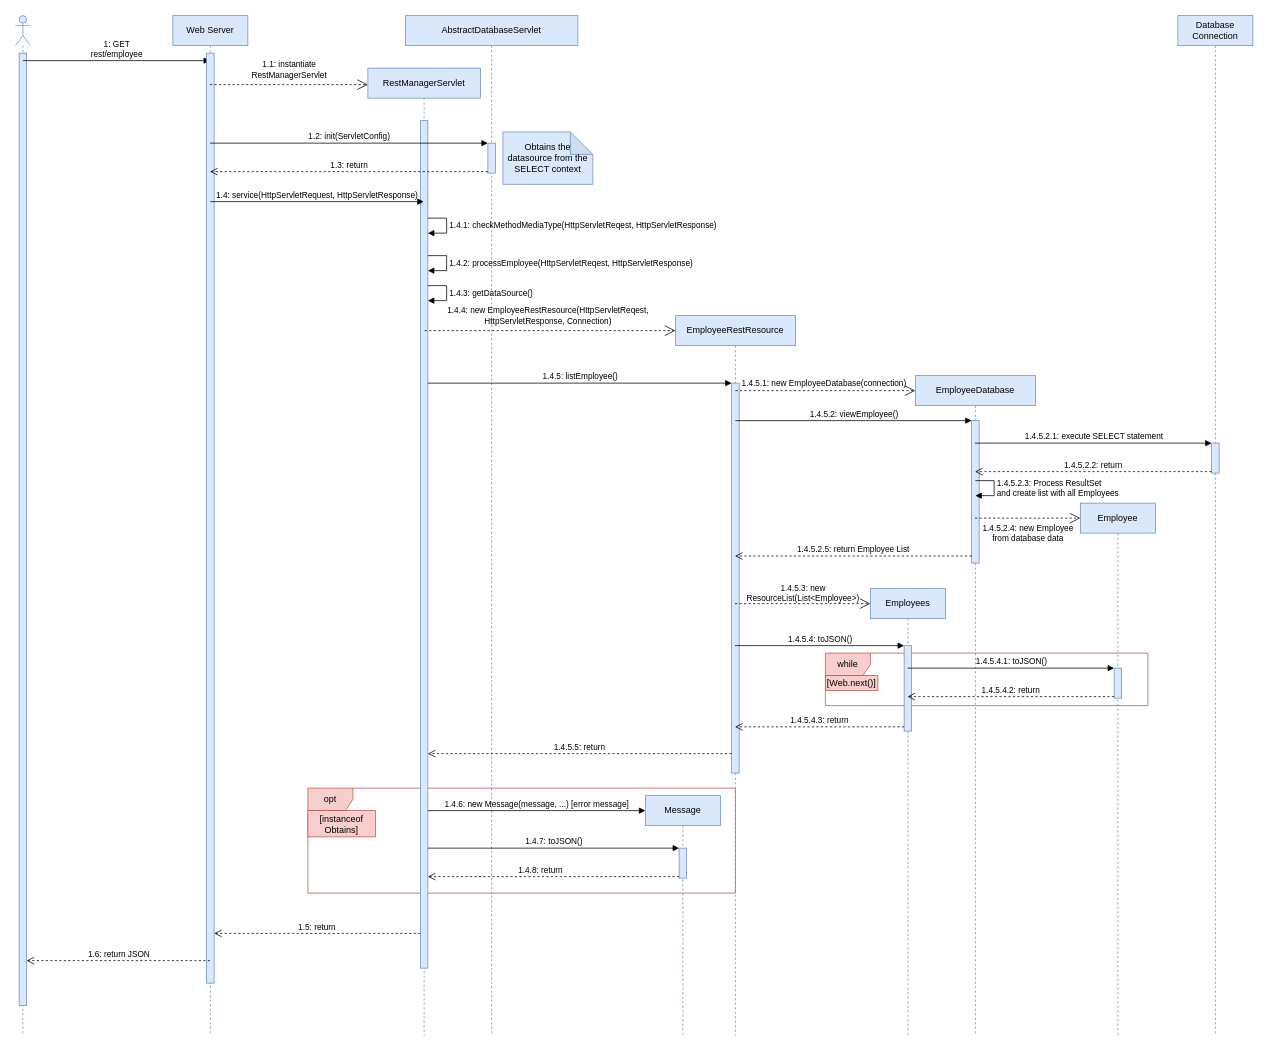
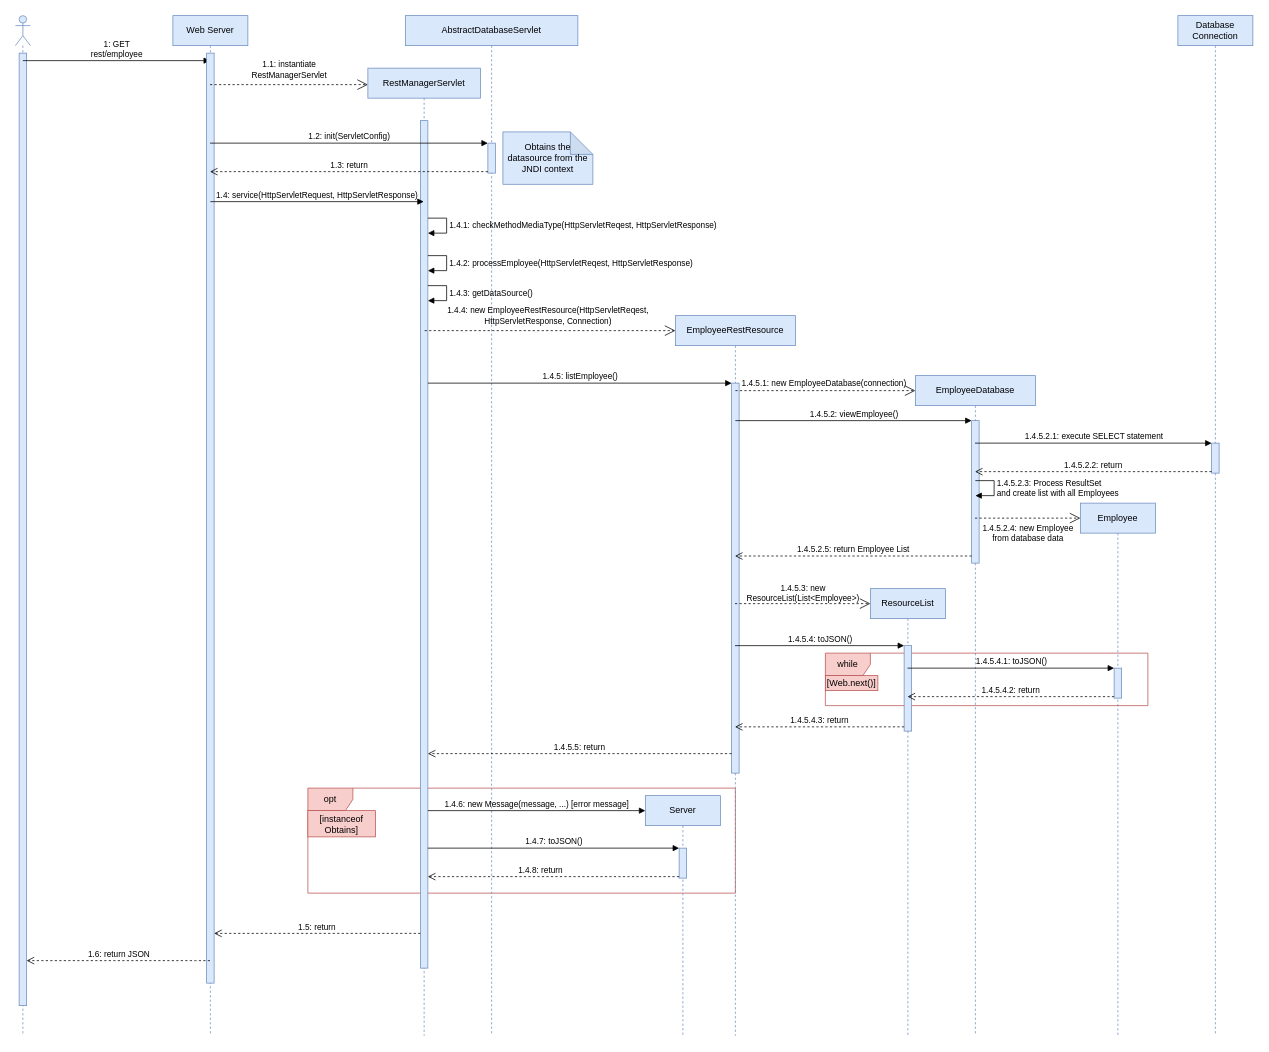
(548, 158) -> (548, 158)
(908, 603) -> (908, 603)
(683, 810) -> (683, 810)
